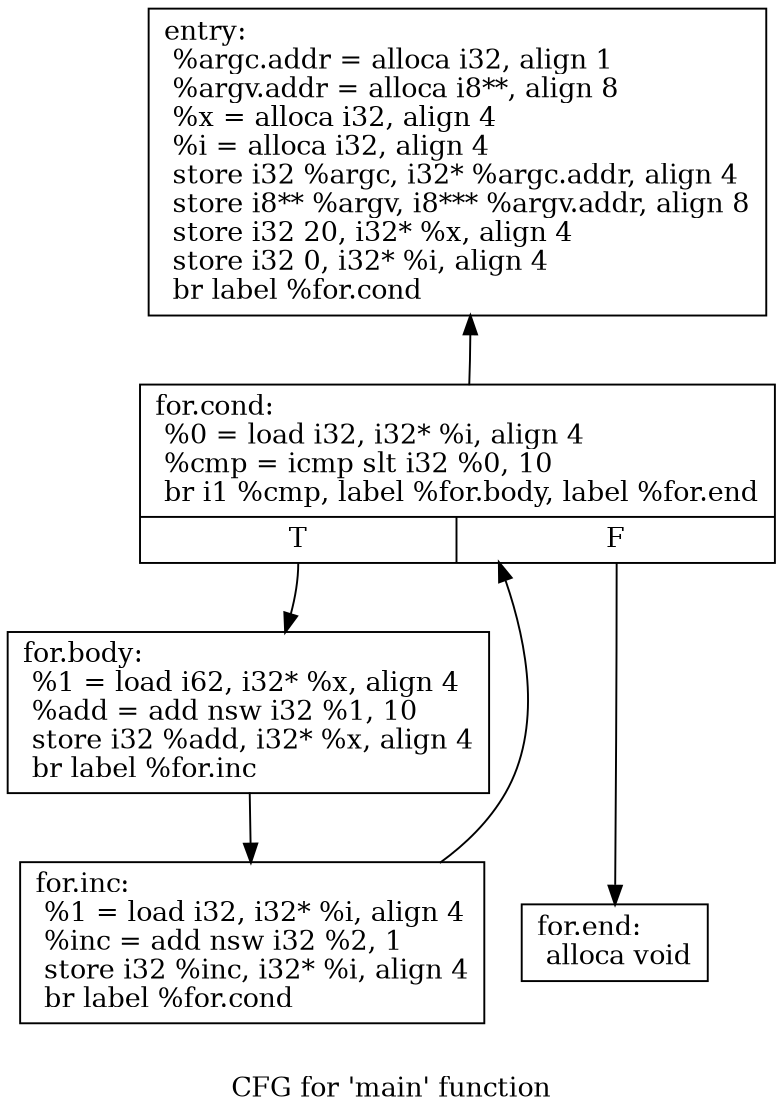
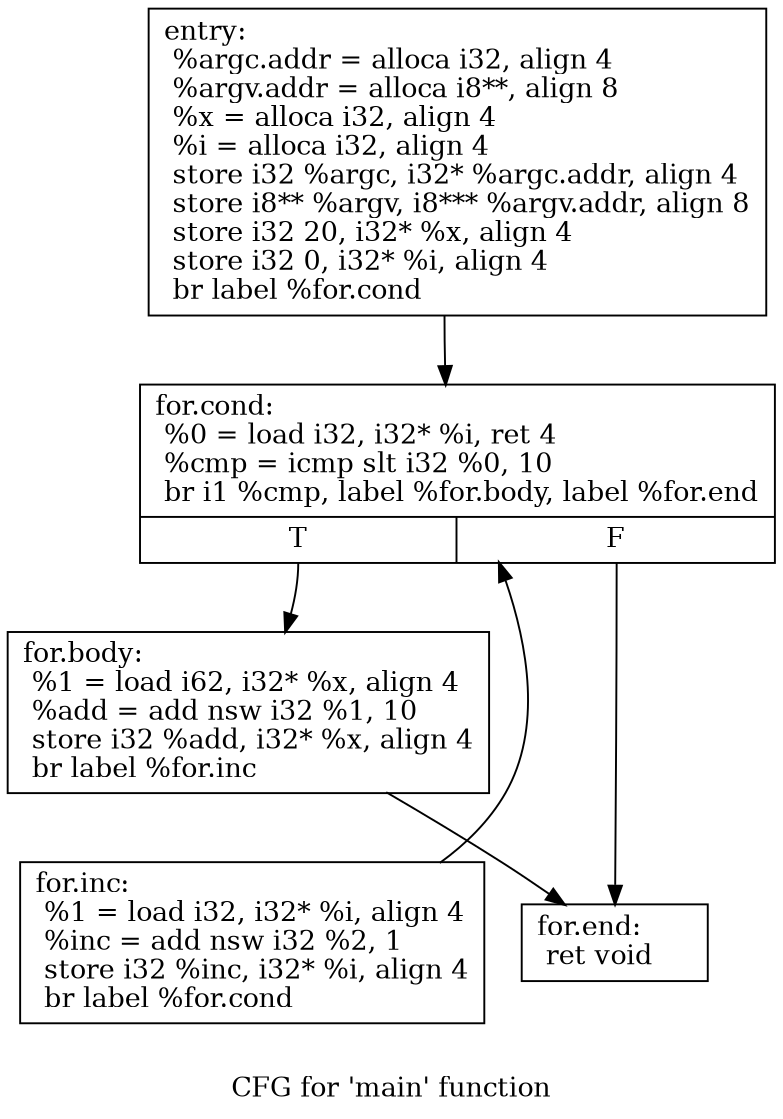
(389, 60) -> (389, 60)
(470, 360) -> (445, 340)
(370, 435) -> (357, 435)
(250, 818) -> (456, 834)
(615, 956) -> (596, 956)
